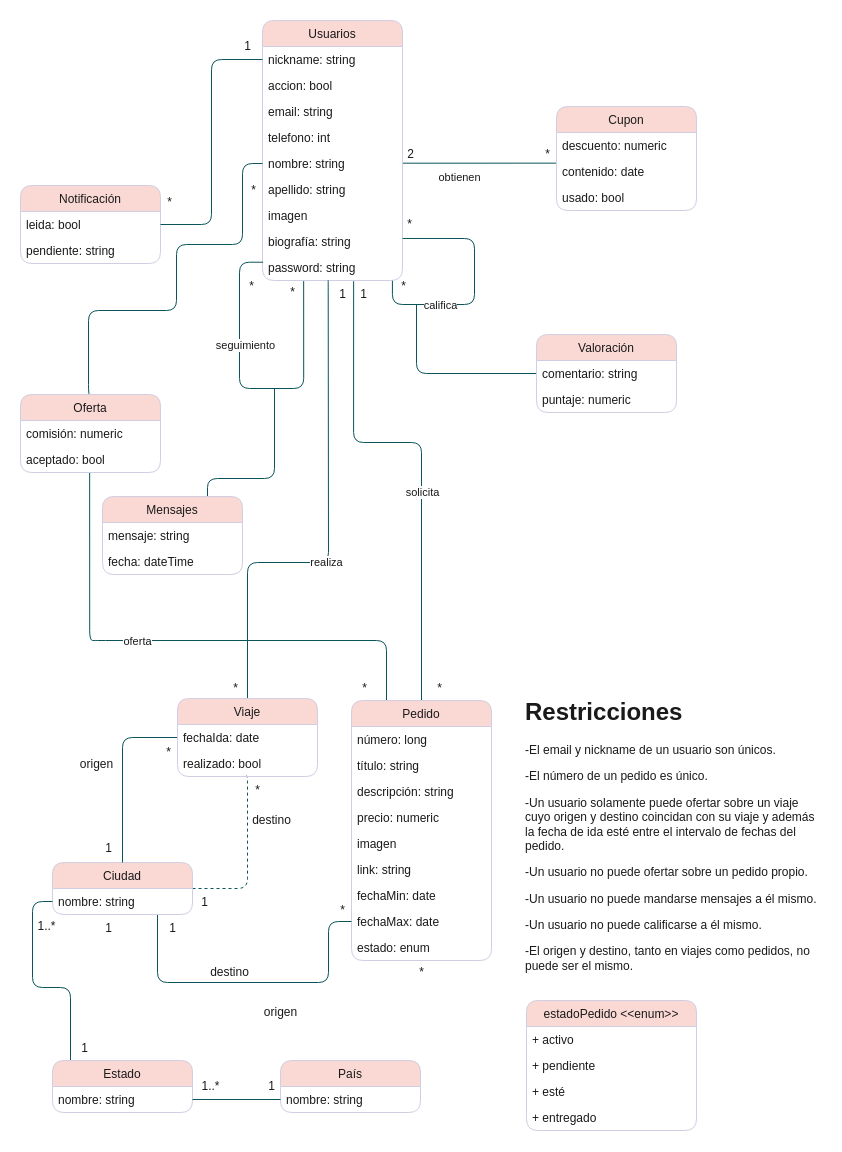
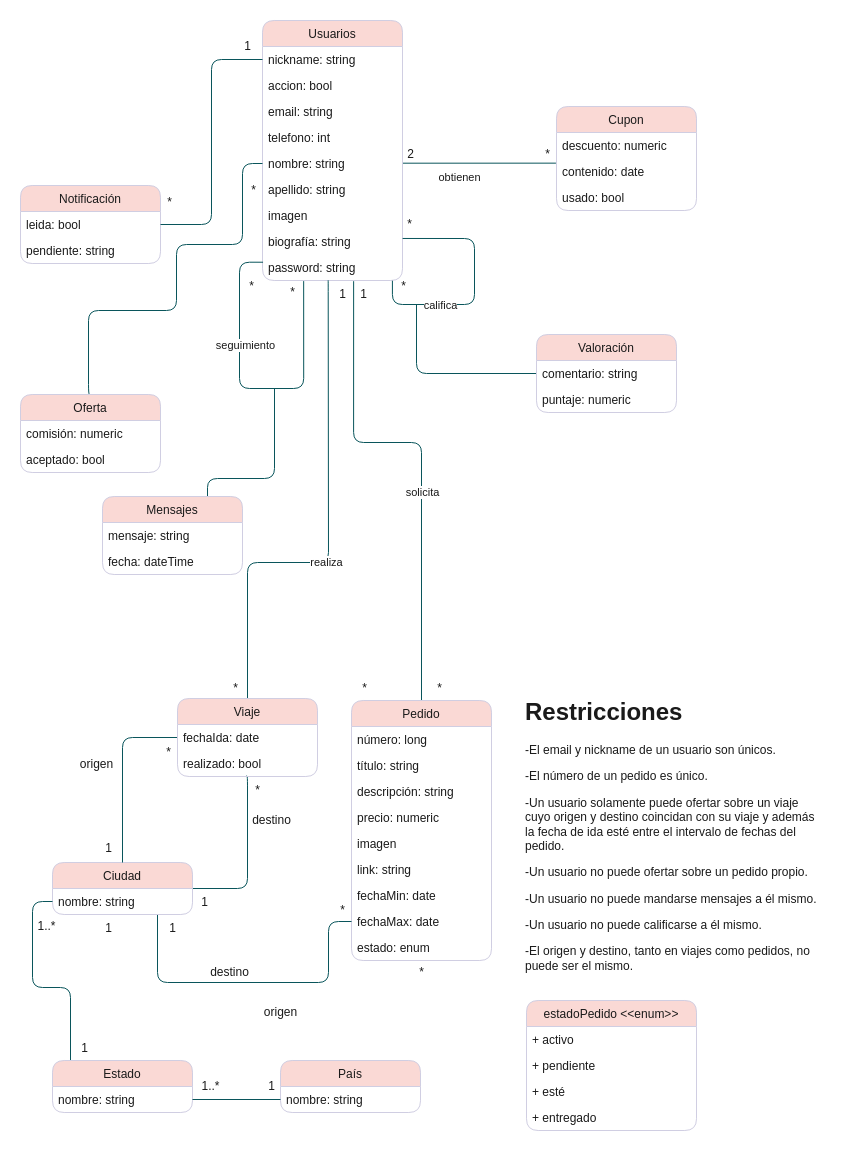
(183, 641) -> none
(248, 856) -> (248, 856)
